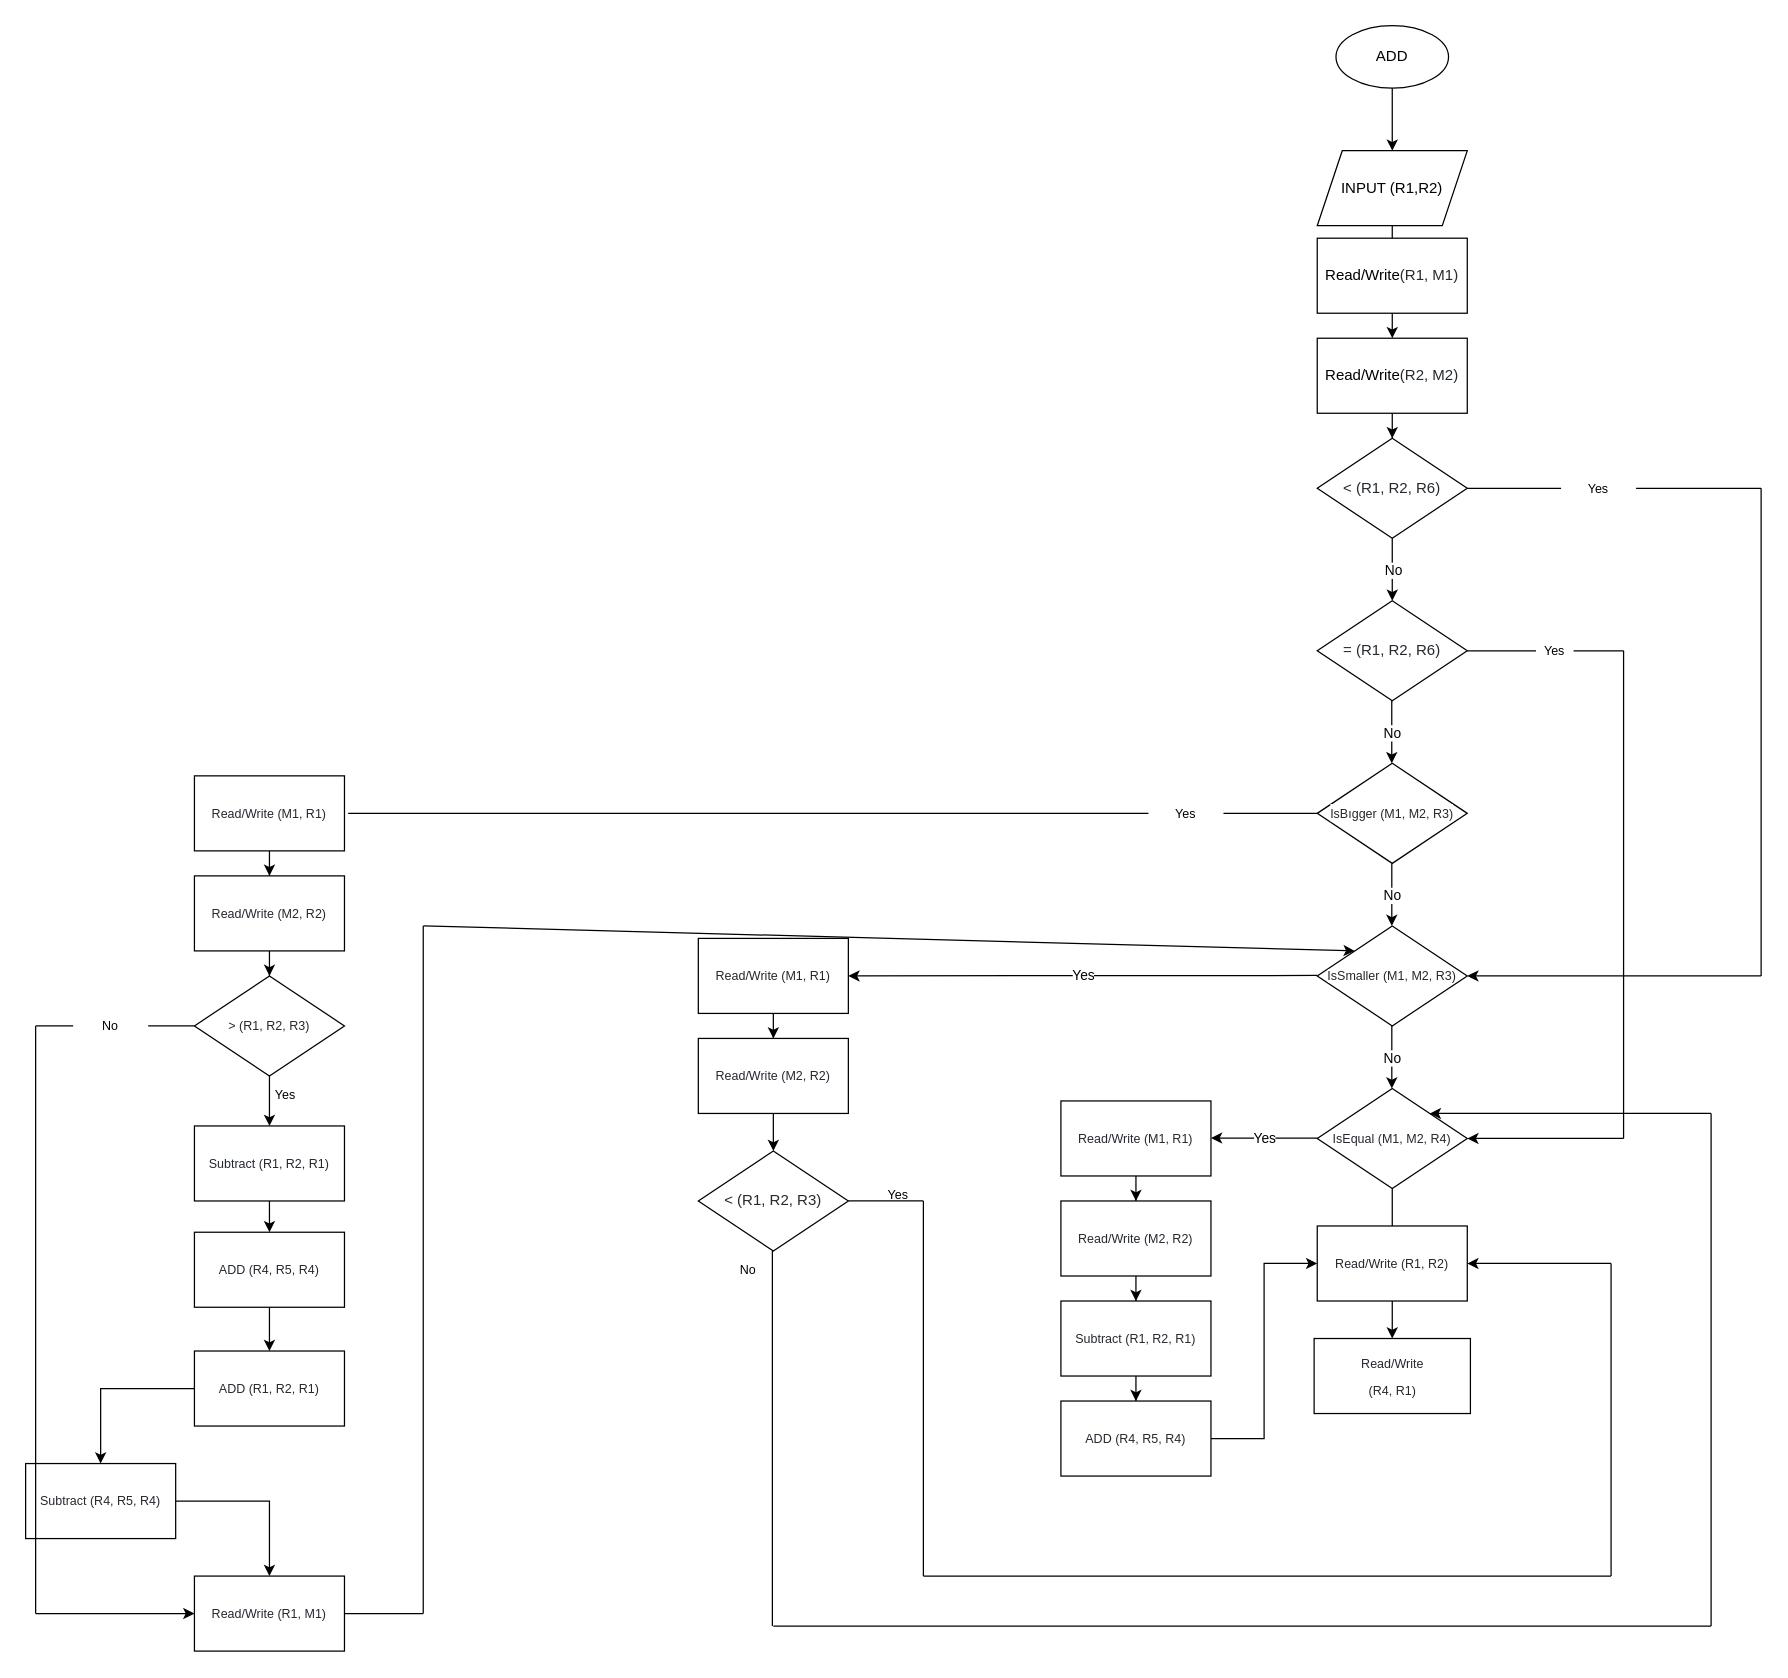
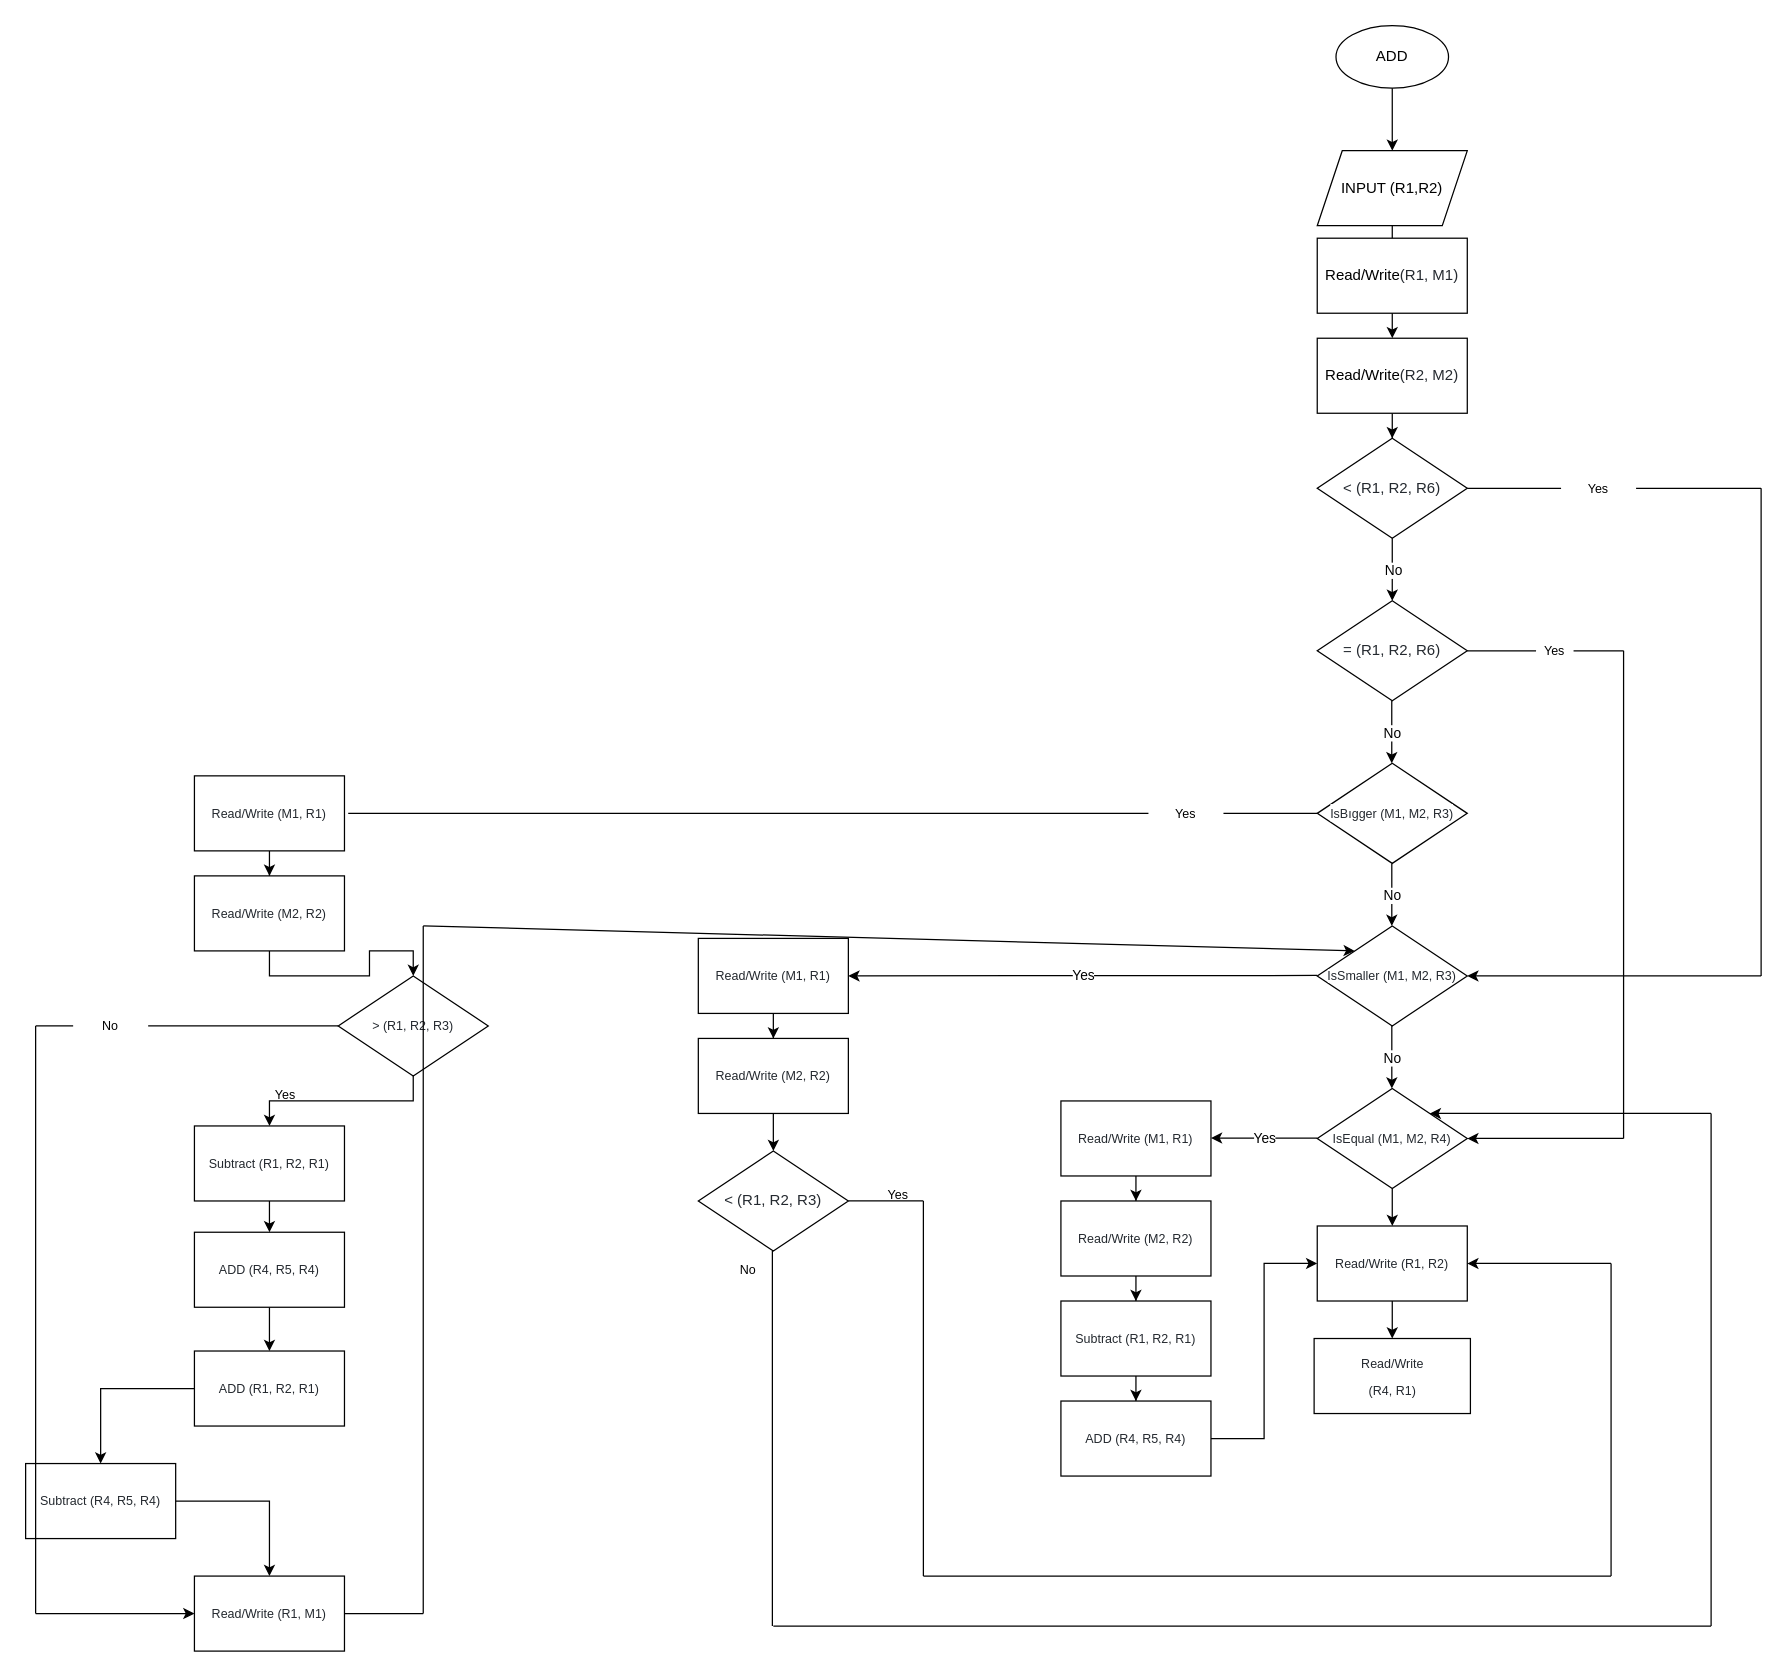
(269, 1026) -> (413, 1026)
(1392, 1219) -> (1392, 1216)
